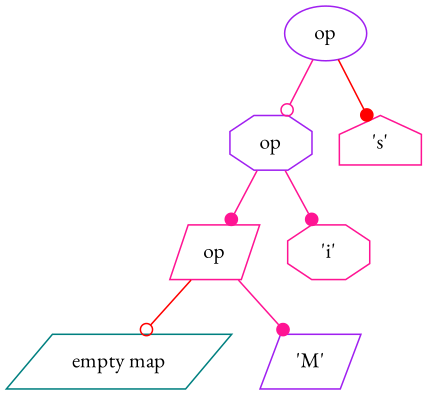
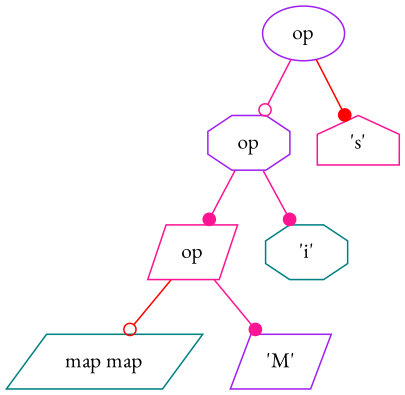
(329, 252) -> (307, 252)
(119, 362) -> (105, 362)
